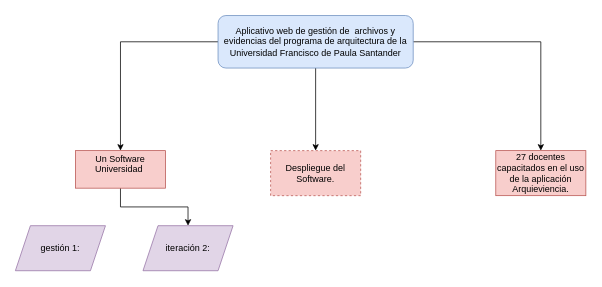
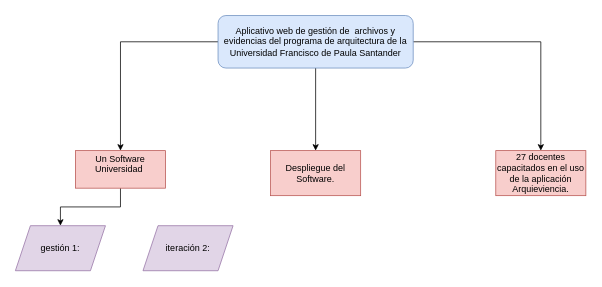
(315, 173) -> (315, 173)
(187, 207) -> none
none -> (60, 212)
